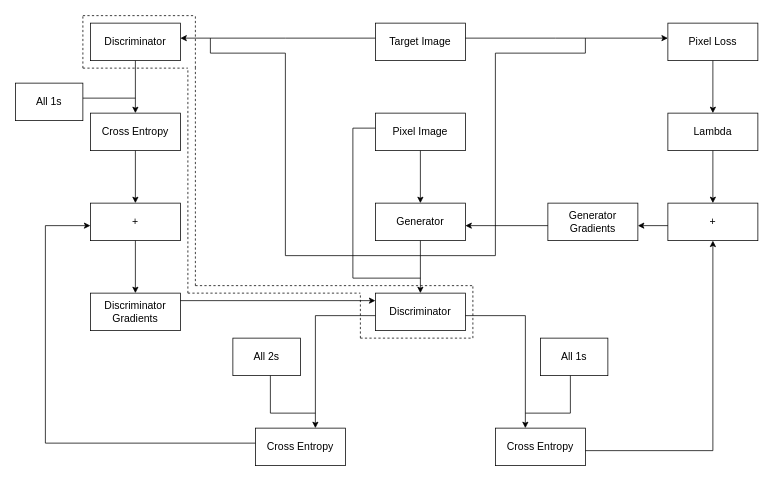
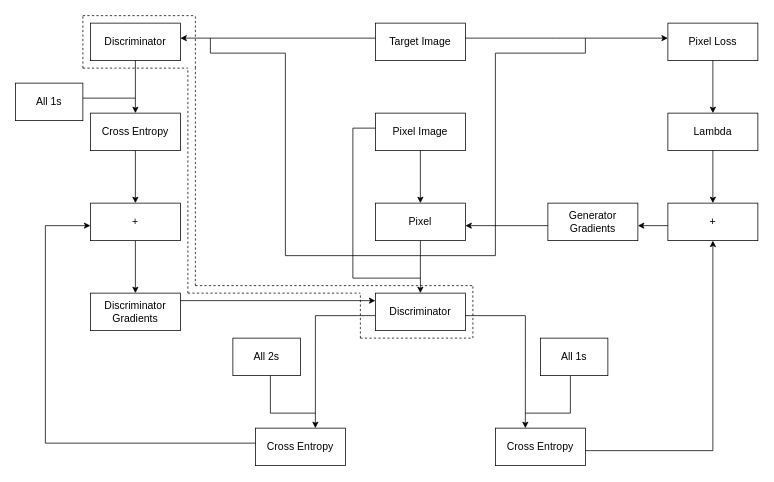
(420, 222) -> (420, 222)
